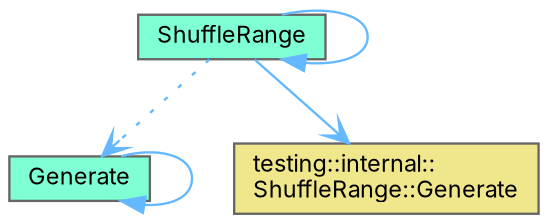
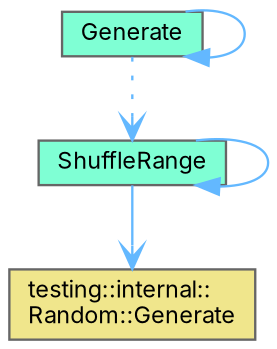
(165, 100) -> (132, 87)
(386, 179) -> (132, 305)
